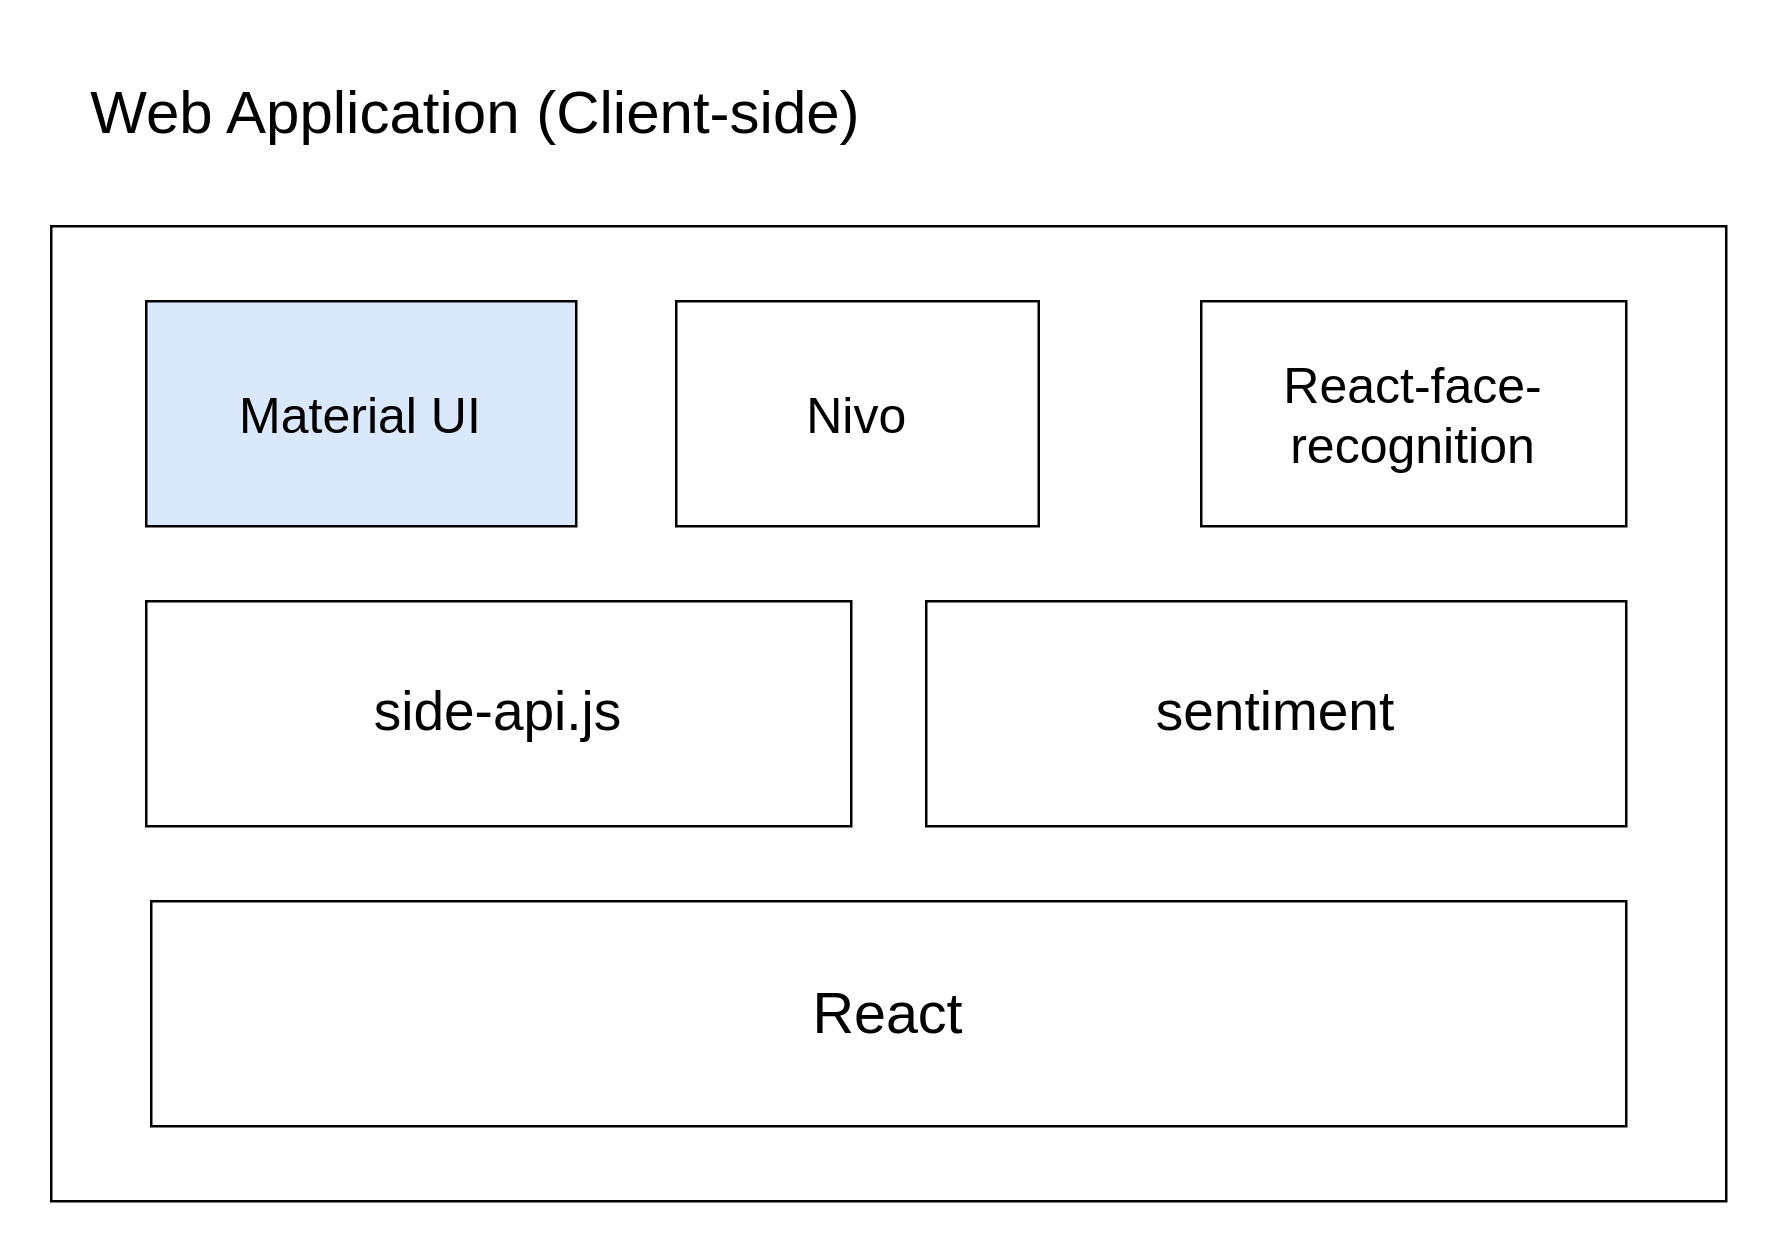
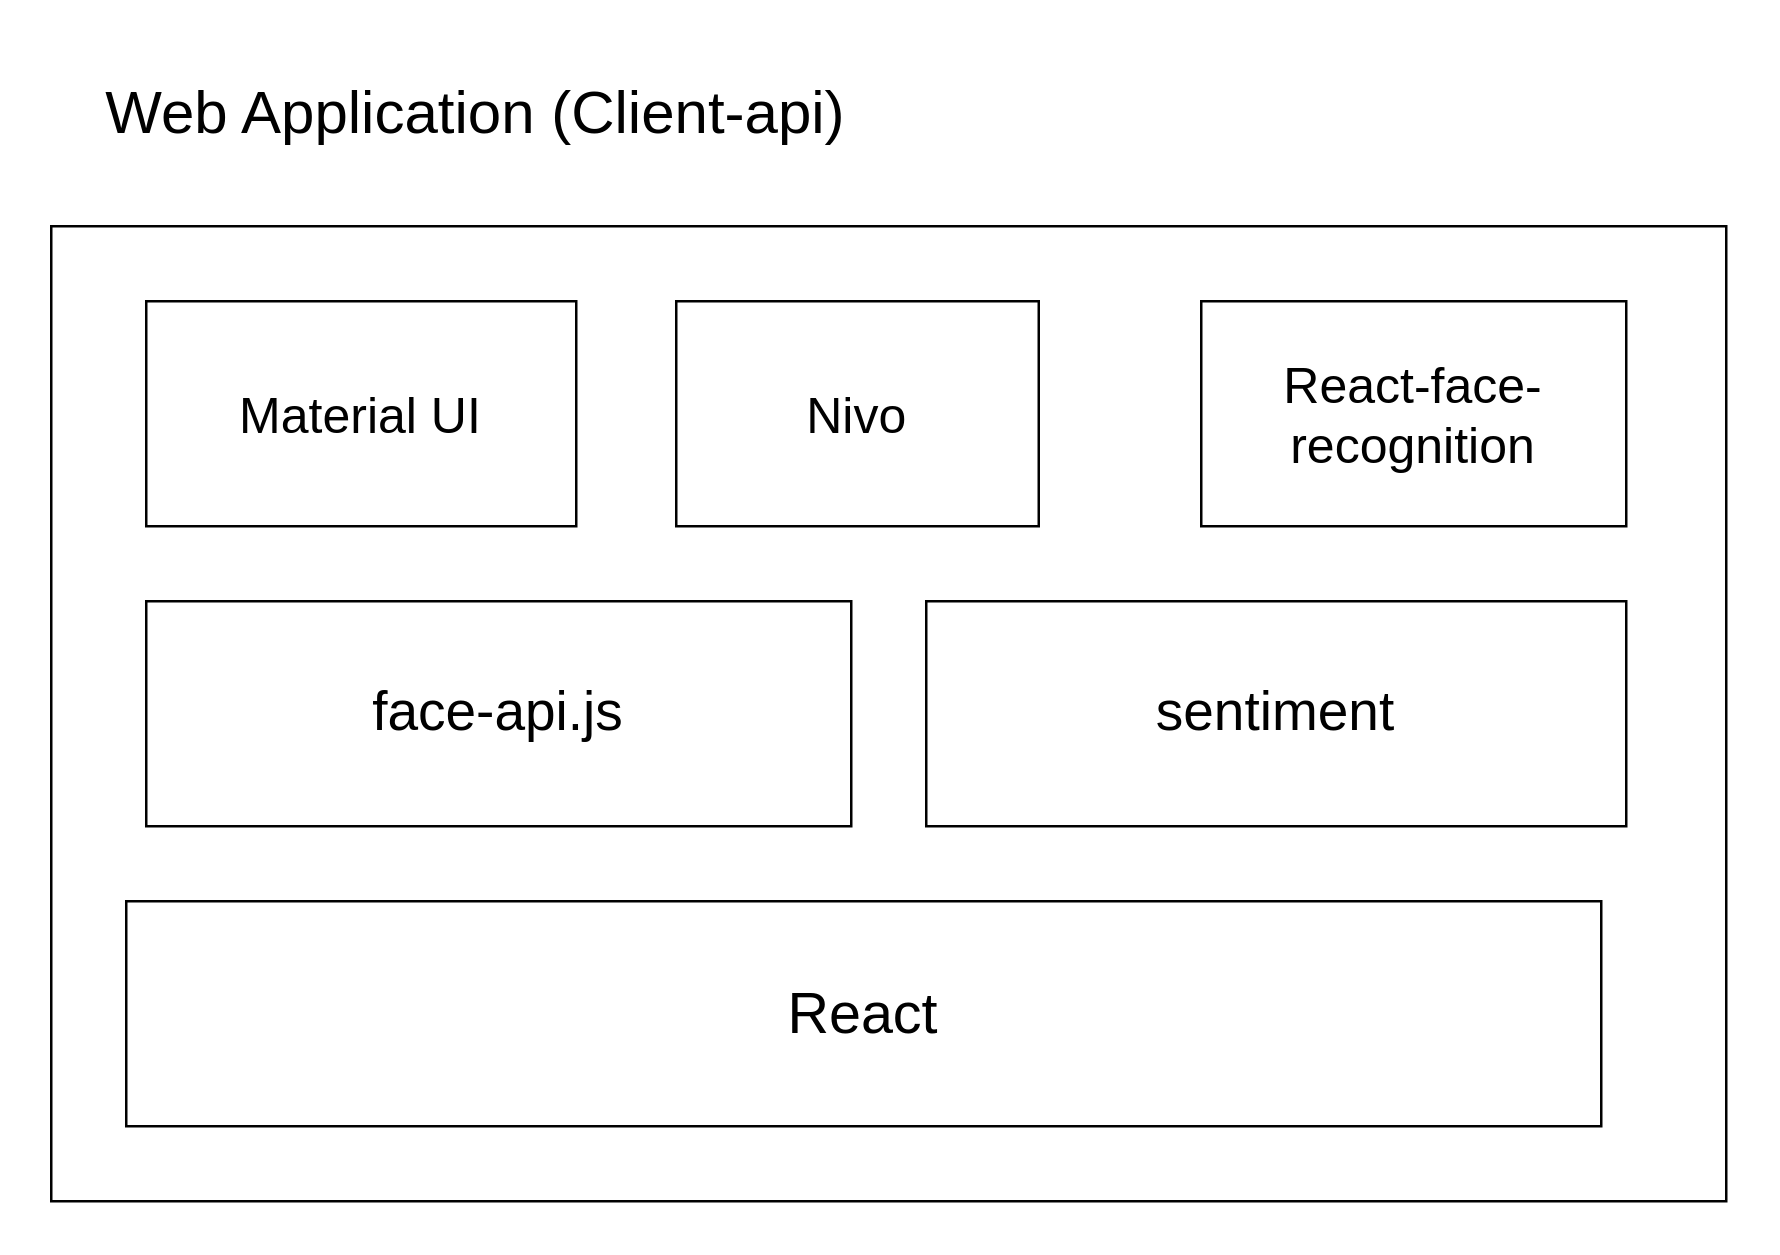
(476, 114) -> (476, 114)
(361, 414) -> (361, 414)
(499, 714) -> (499, 714)
(889, 1014) -> (864, 1014)
